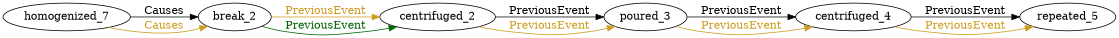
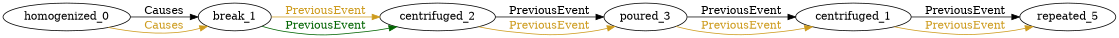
(67, 17) -> (67, 17)
(235, 17) -> (235, 17)
(853, 17) -> (853, 17)
